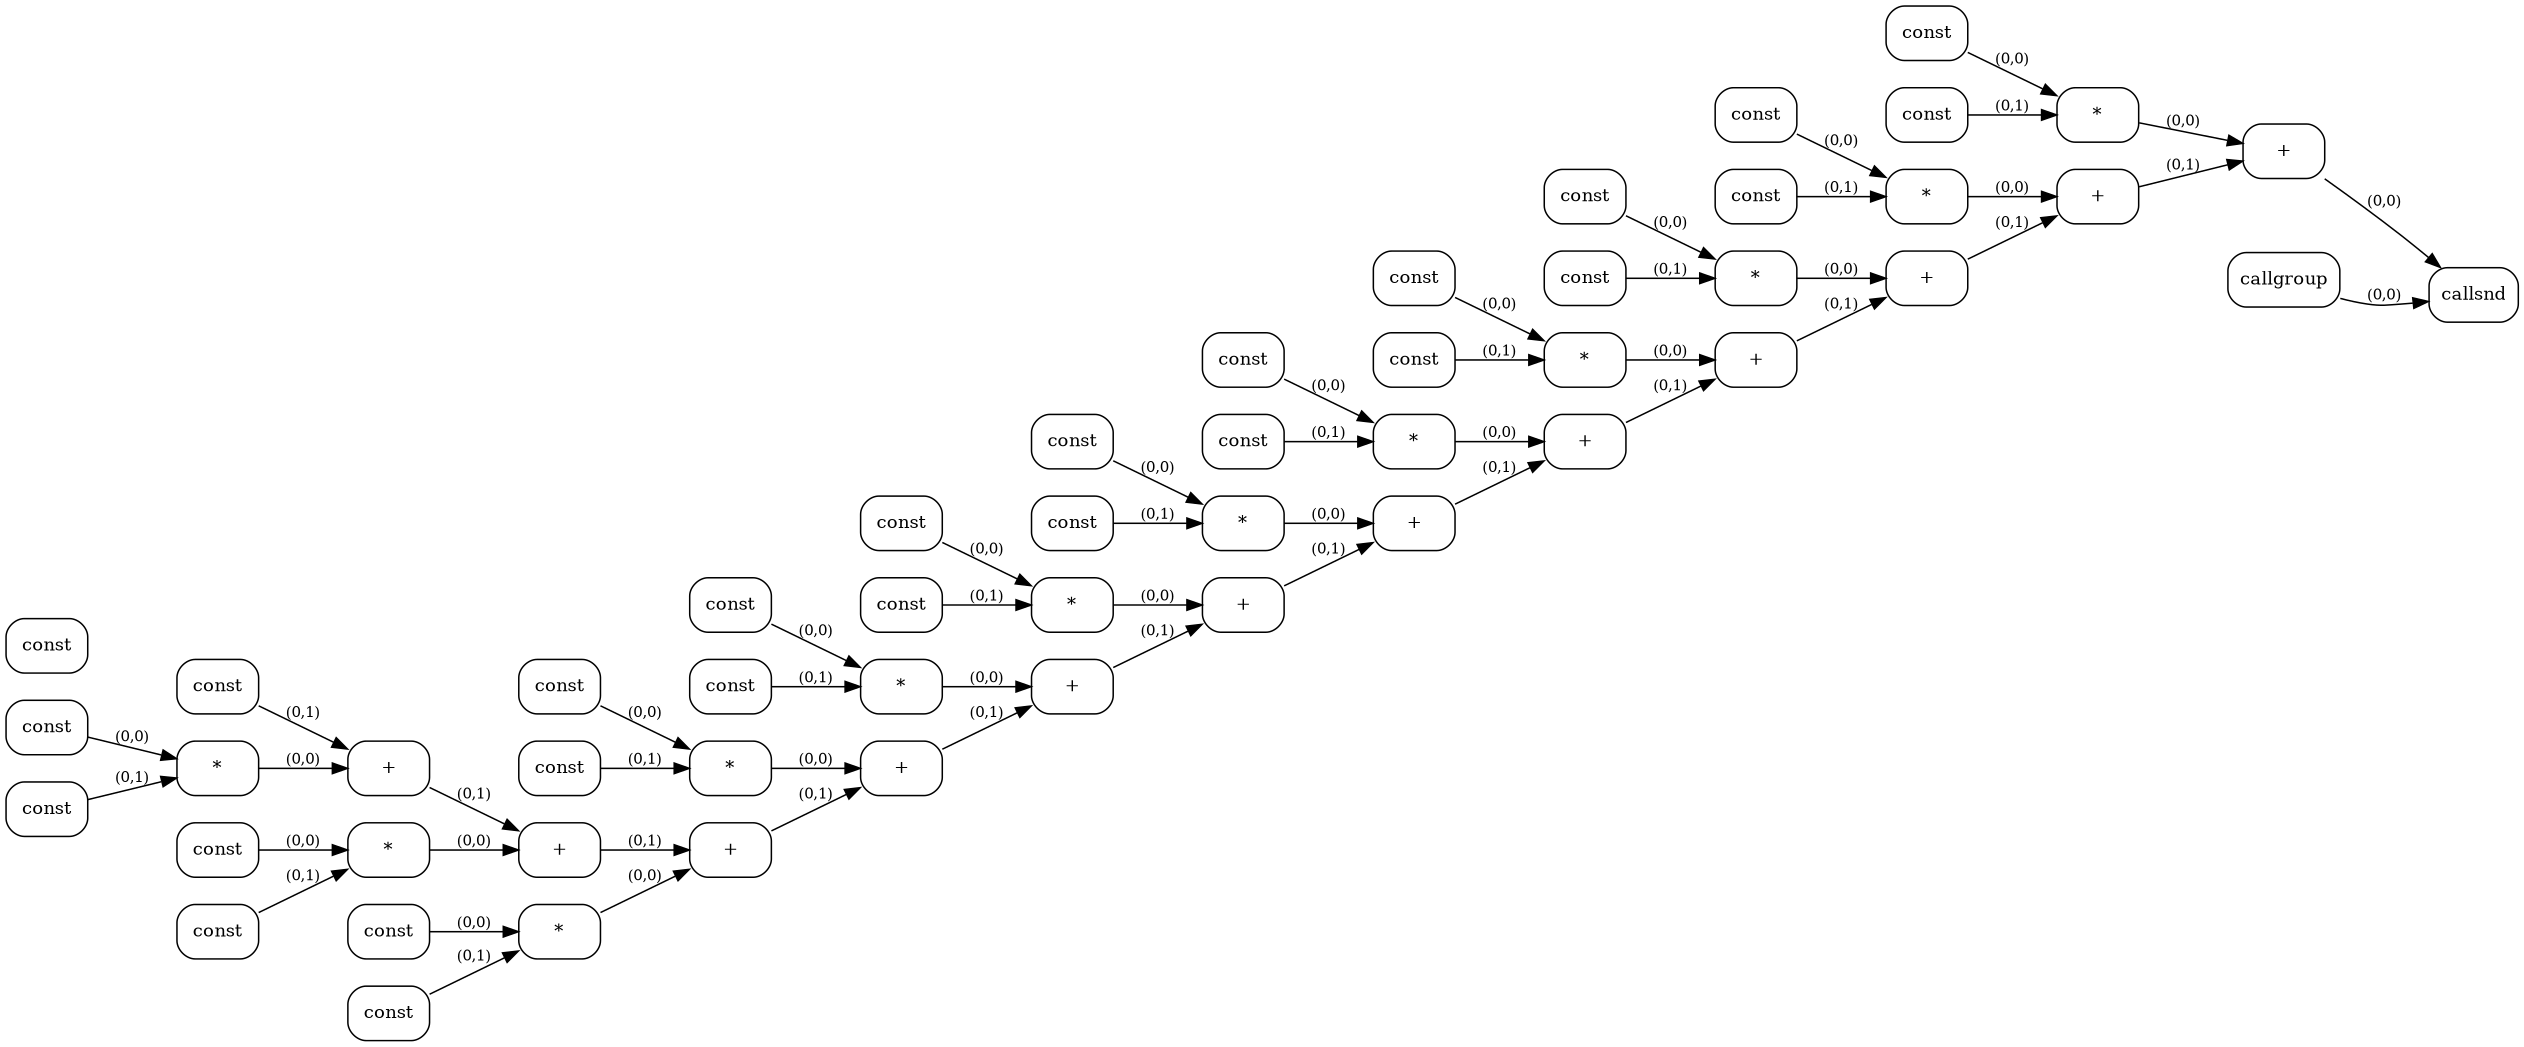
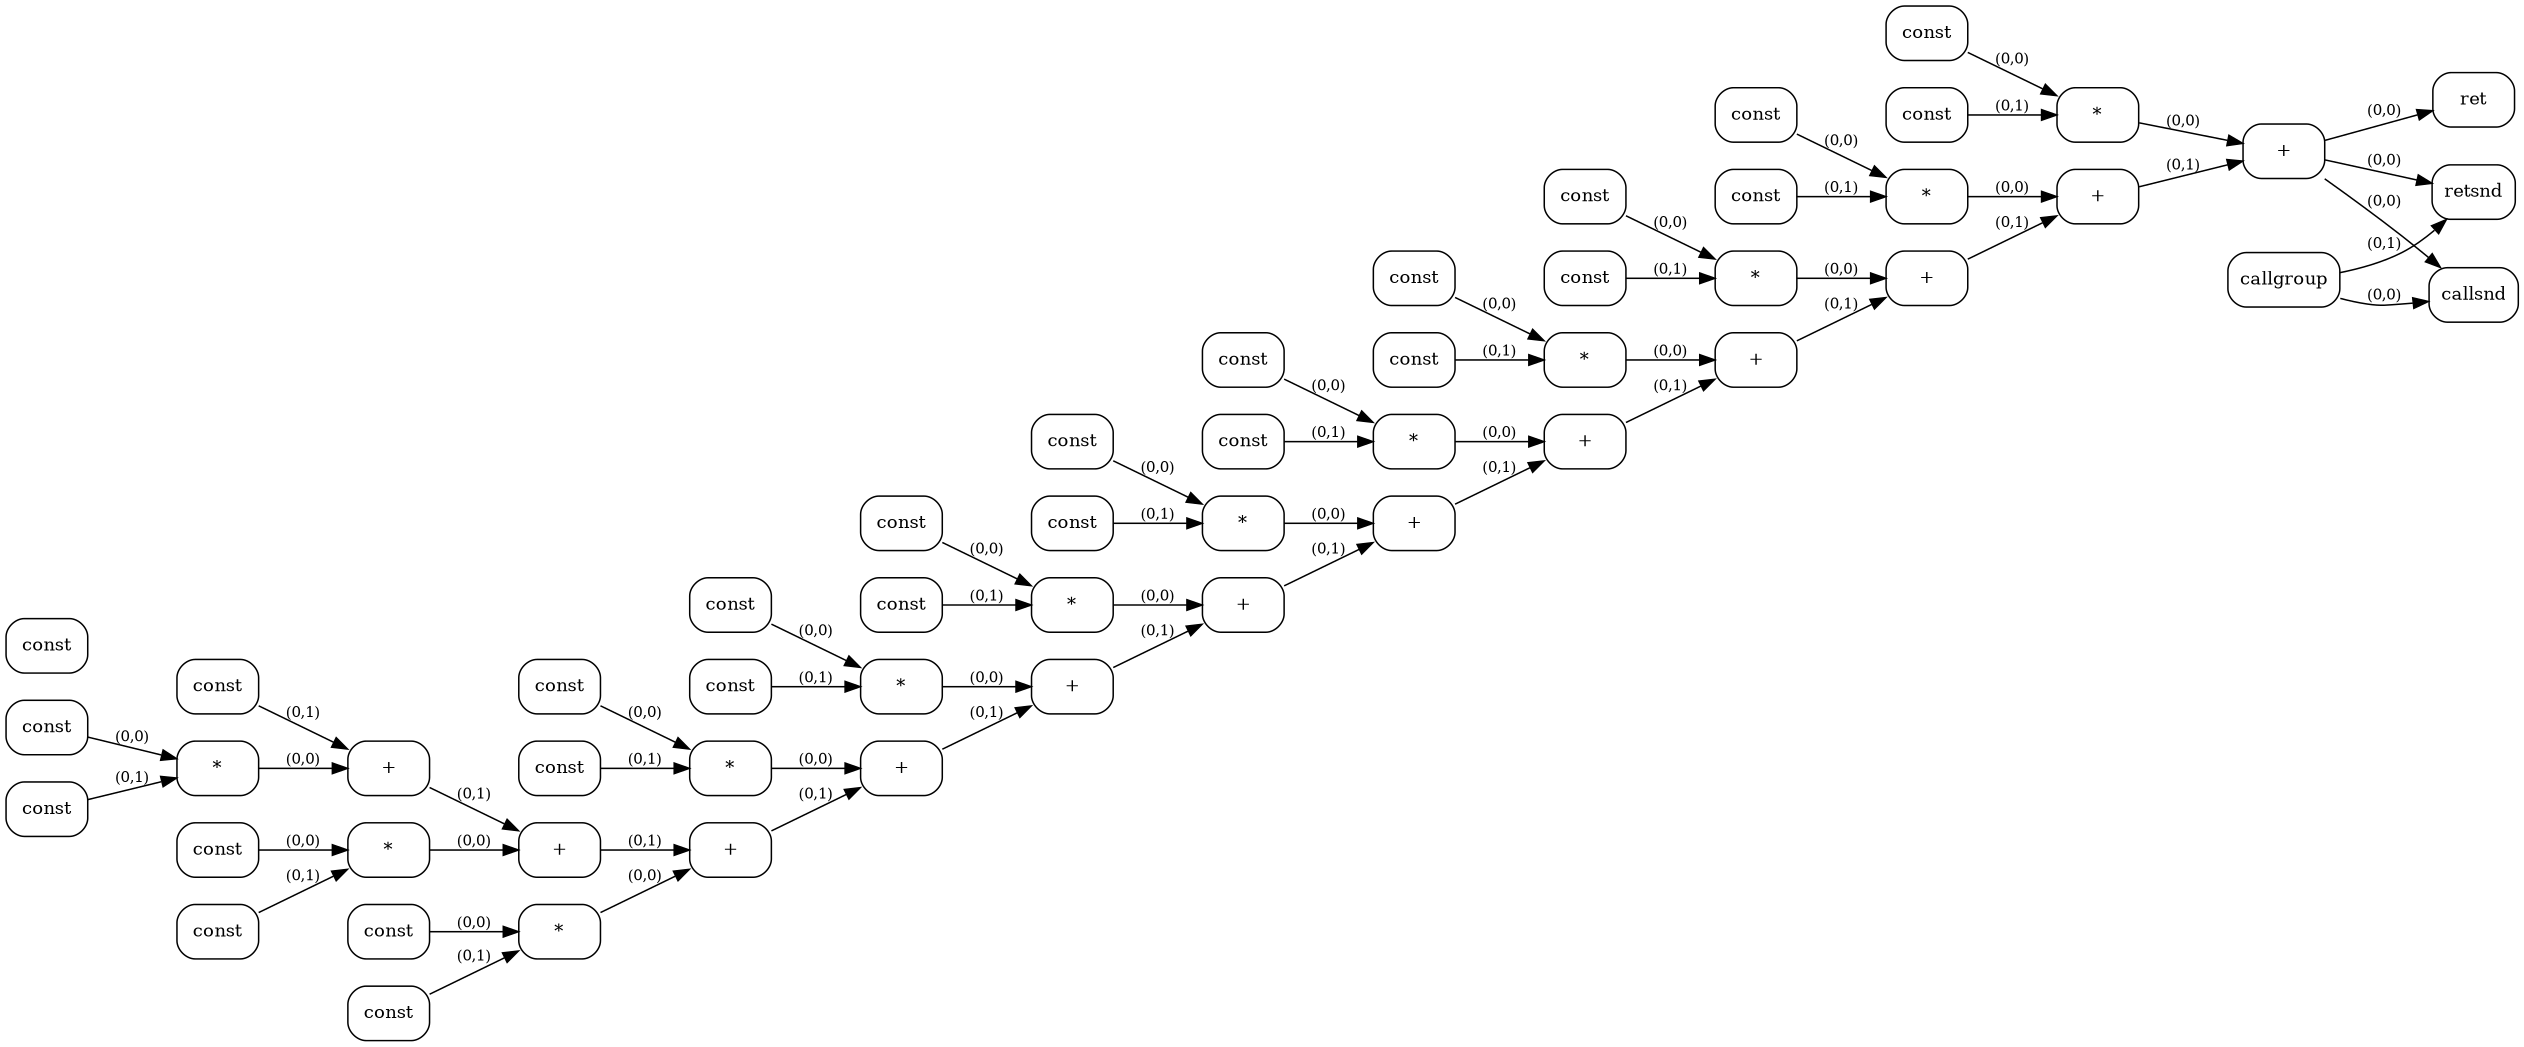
none -> (2474, 100)
none -> (2474, 192)
